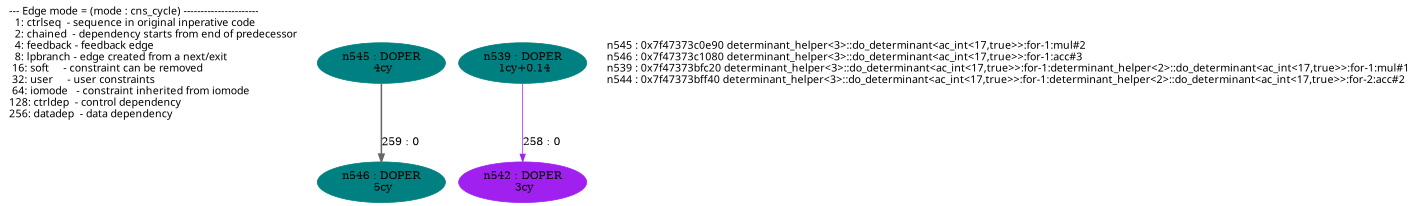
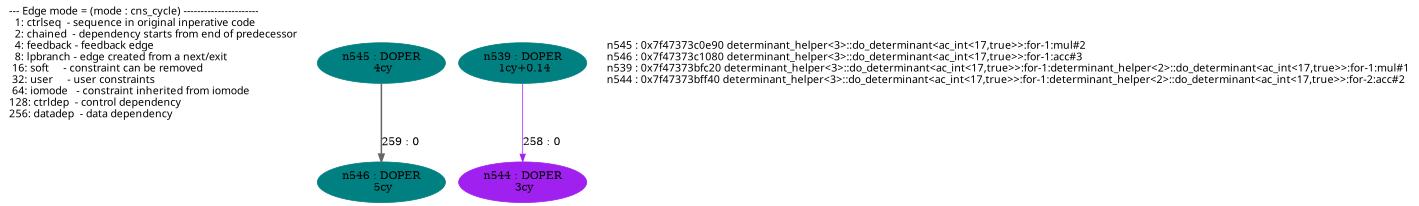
(523, 182) -> (523, 182)
